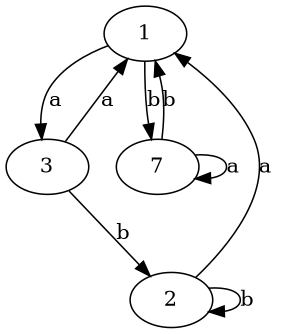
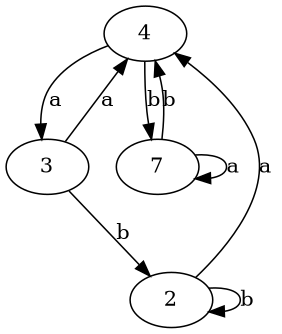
(145, 34) -> (145, 34)
